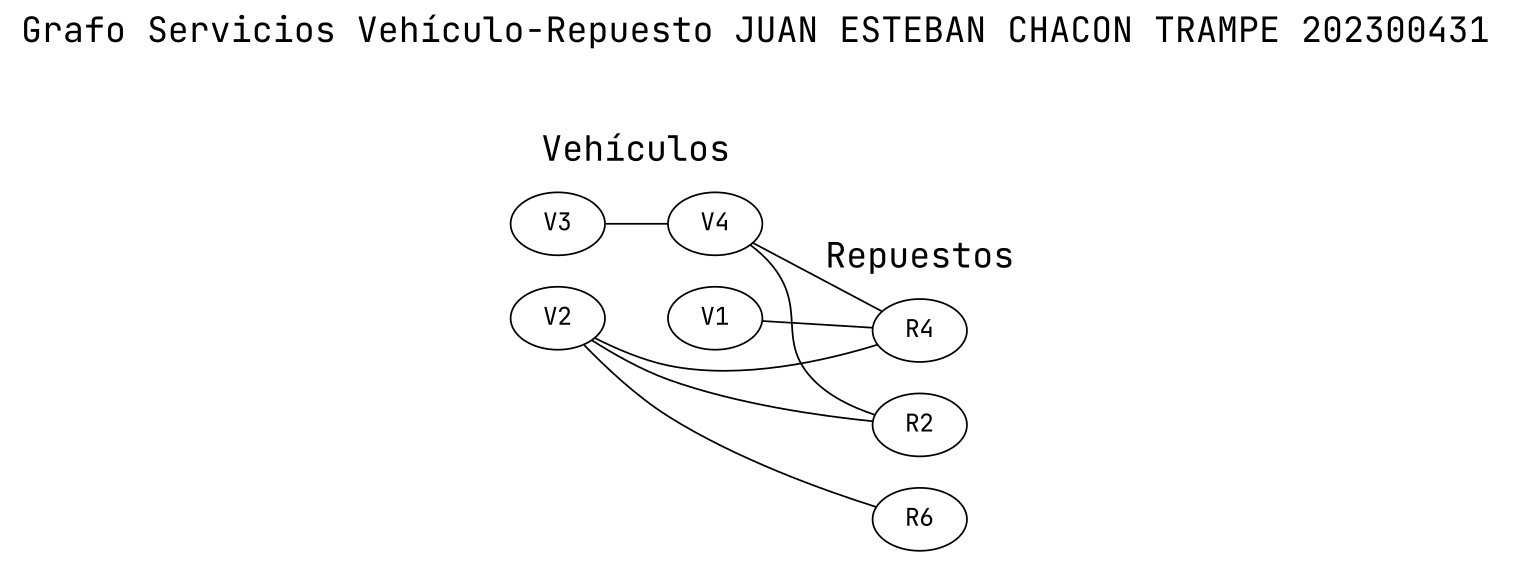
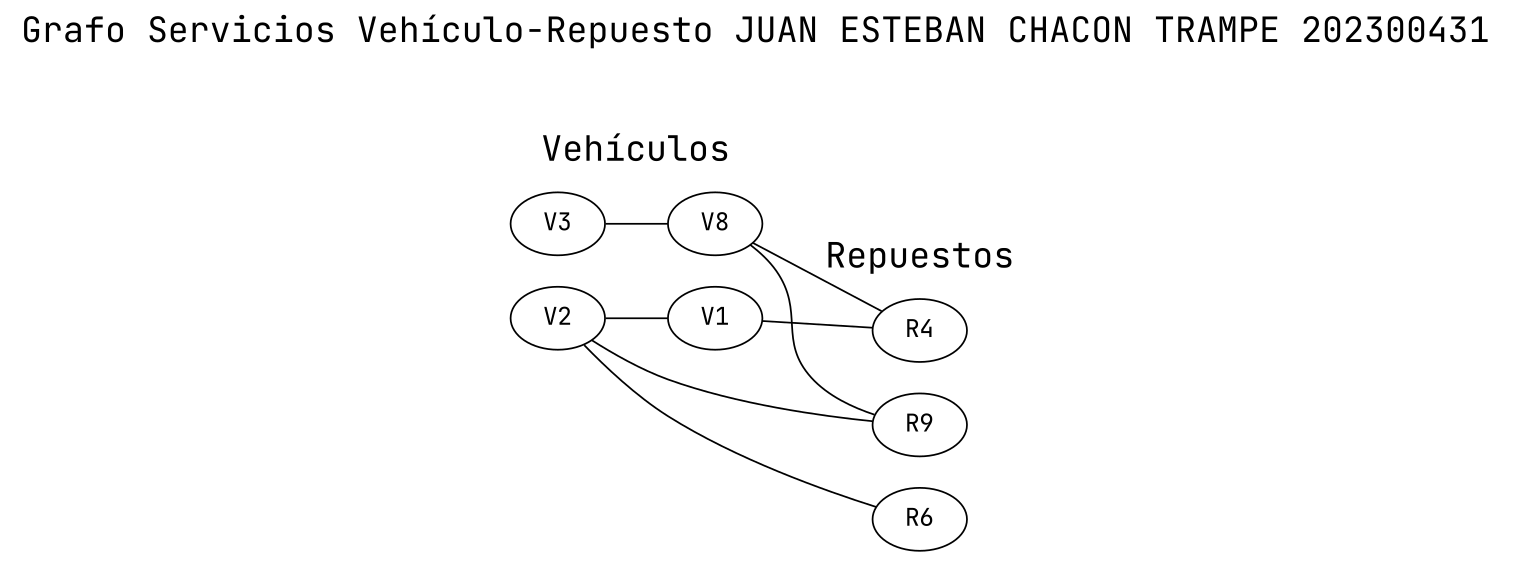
(715, 224) -> (715, 224)
(735, 370) -> (637, 318)
(920, 425) -> (920, 425)
